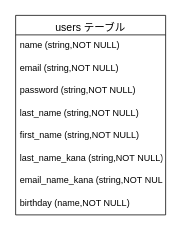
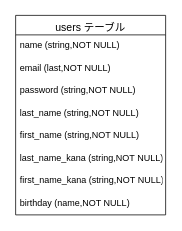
(70, 68) -> (65, 68)
(96, 180) -> (97, 180)
